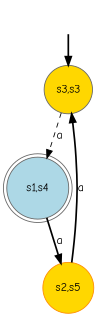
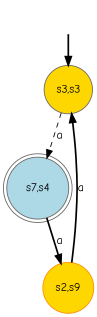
(38, 188) -> (38, 188)
(68, 288) -> (68, 288)
